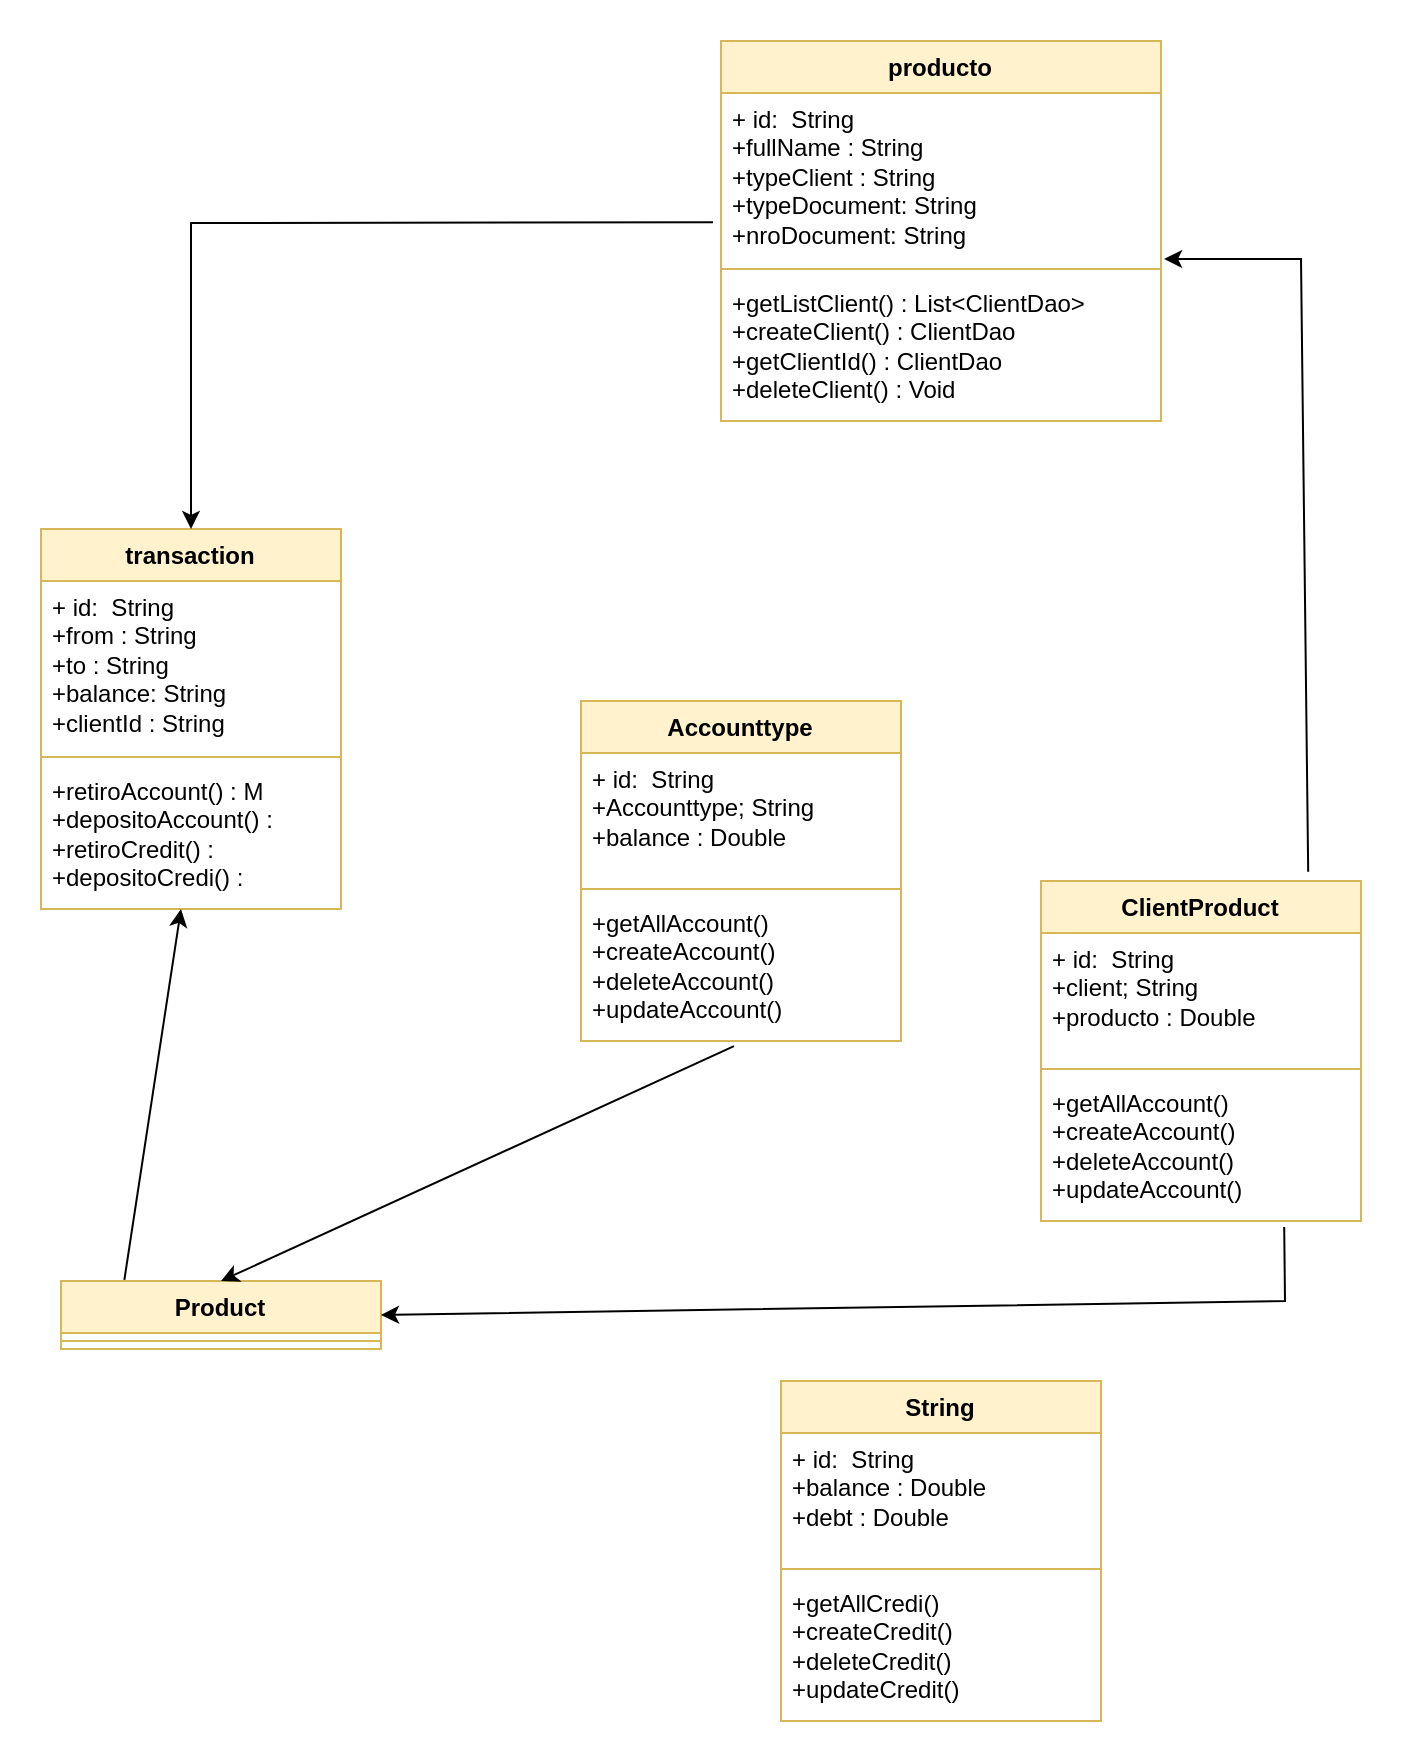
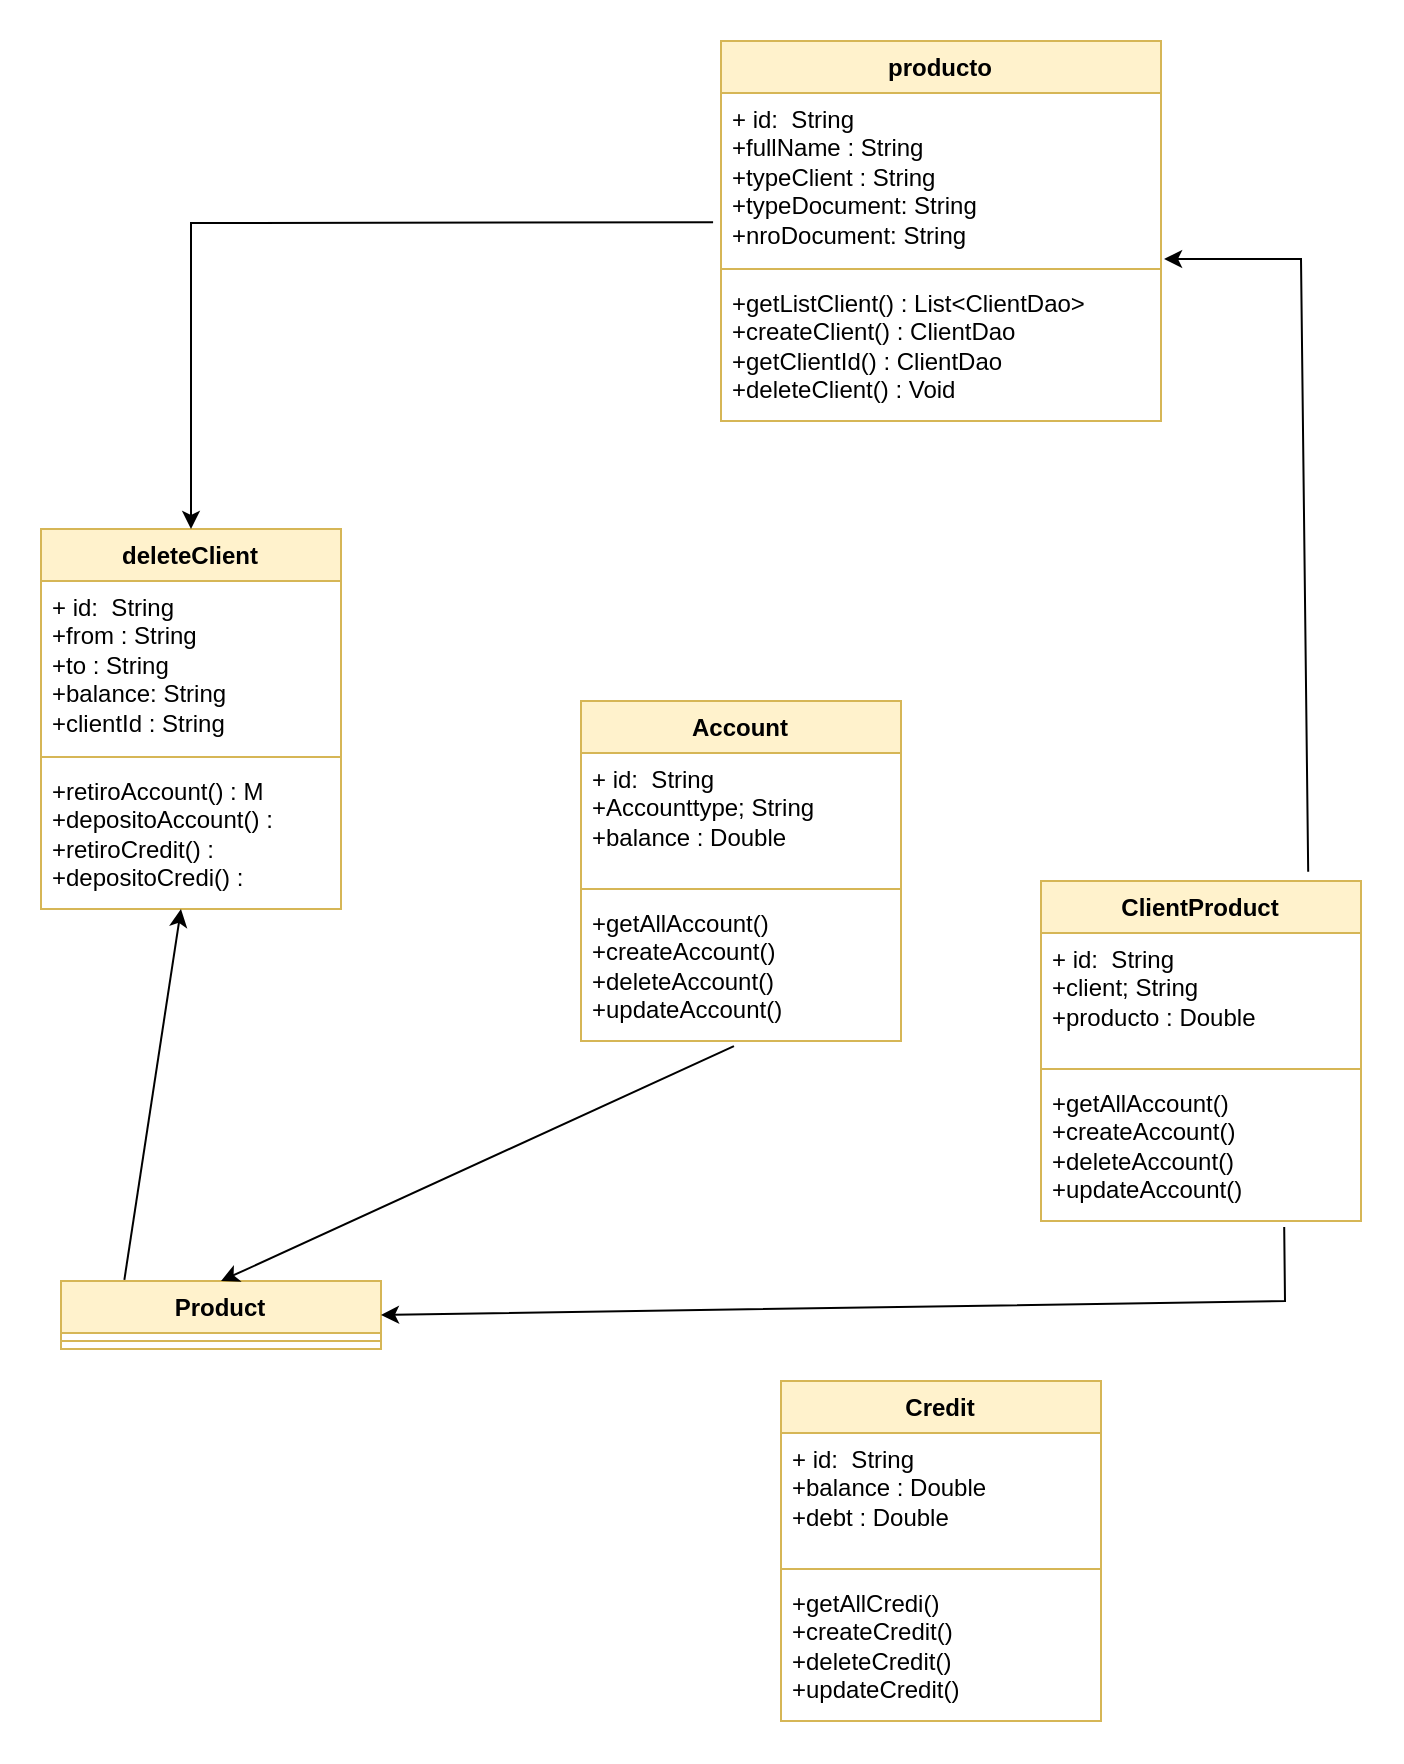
(191, 557) -> (191, 557)
(741, 729) -> (741, 729)
(941, 1409) -> (941, 1409)
